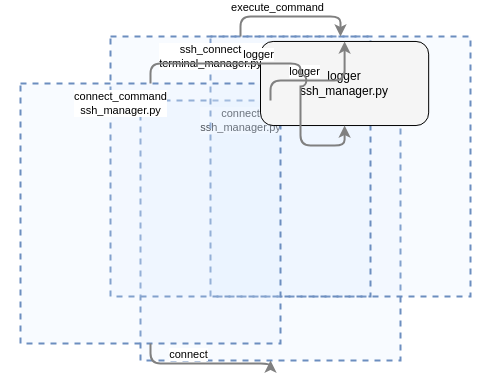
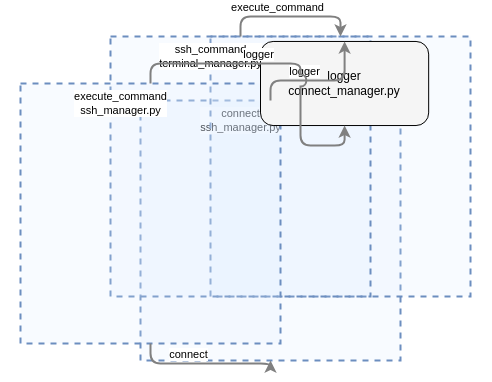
(211, 57) -> (211, 57)
(345, 84) -> (345, 84)
(121, 104) -> (121, 104)
